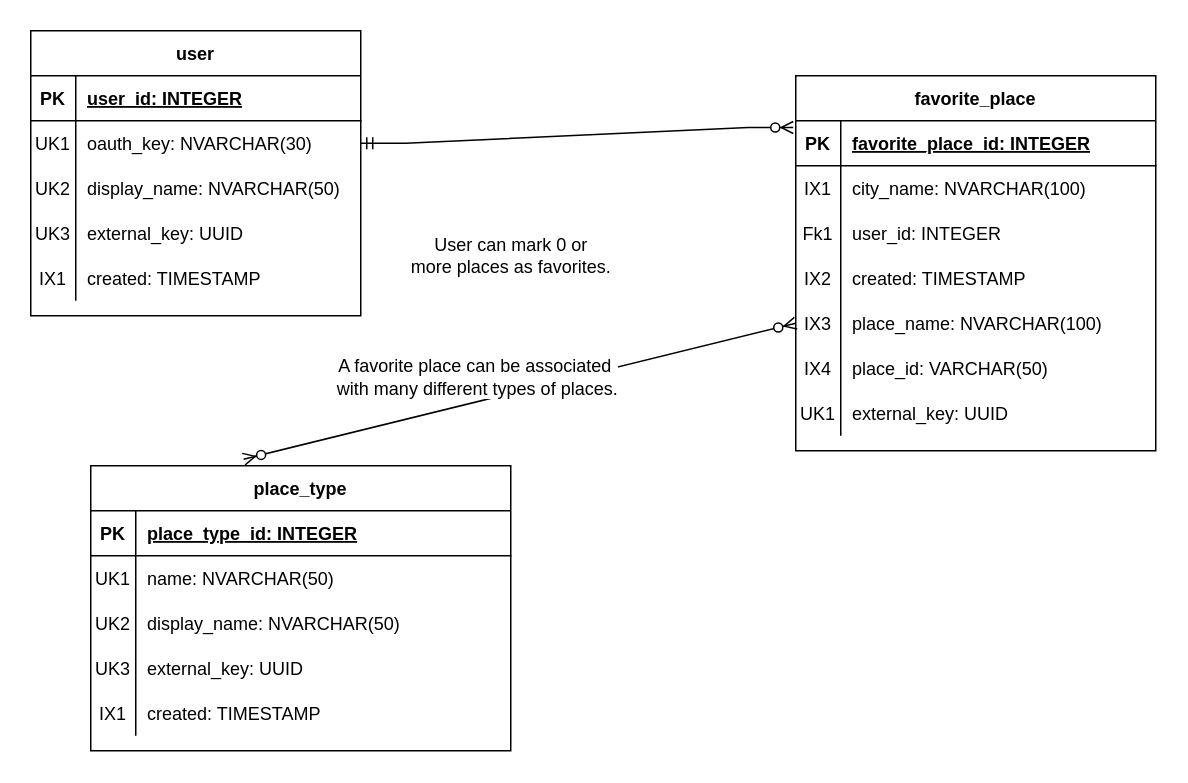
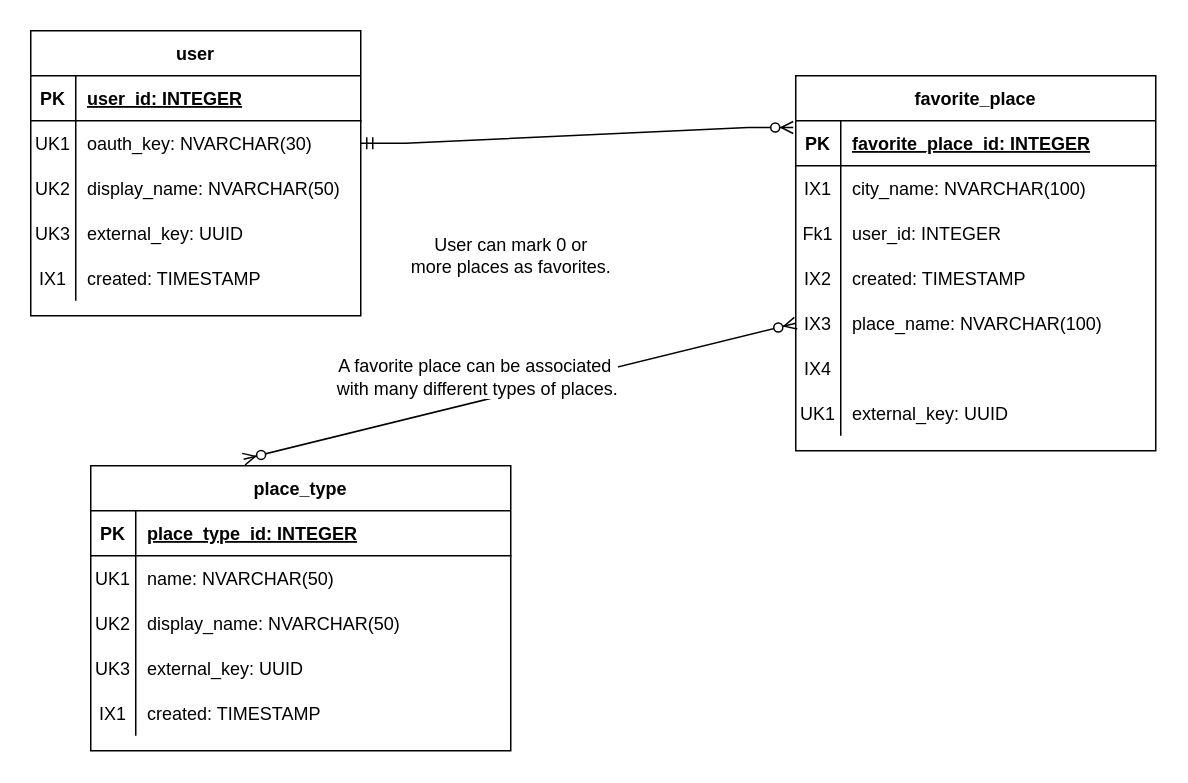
(998, 368) -> none
